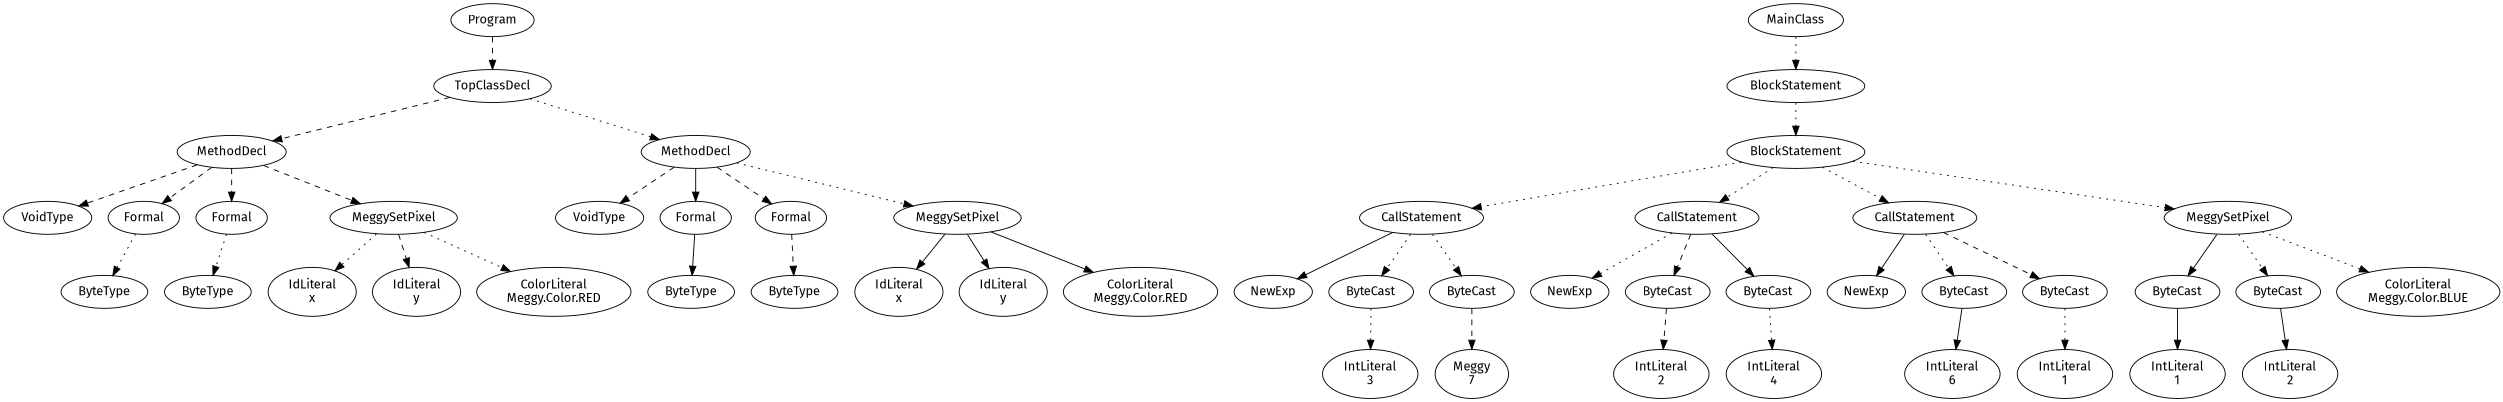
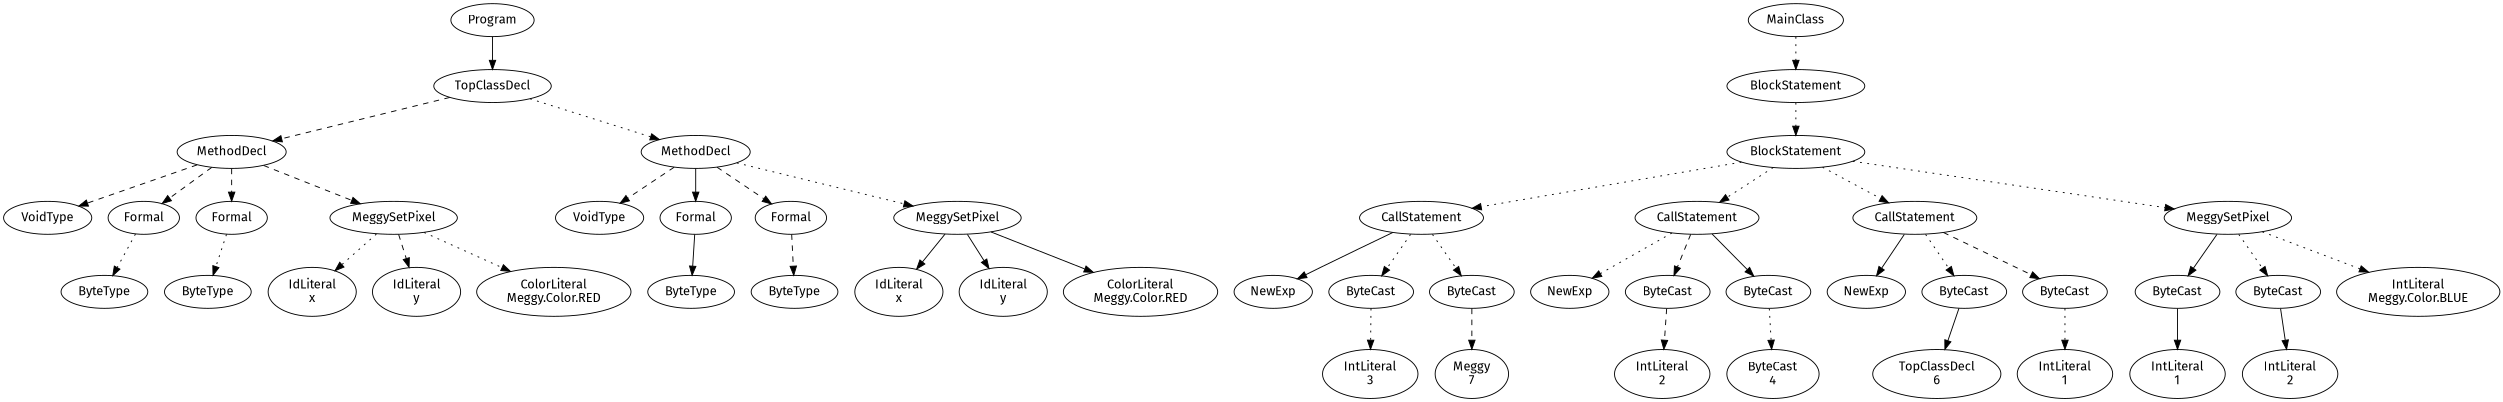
(493, 49) -> (493, 49)
(2418, 292) -> (2418, 292)
(1774, 374) -> (1773, 374)
(1952, 374) -> (1937, 374)
